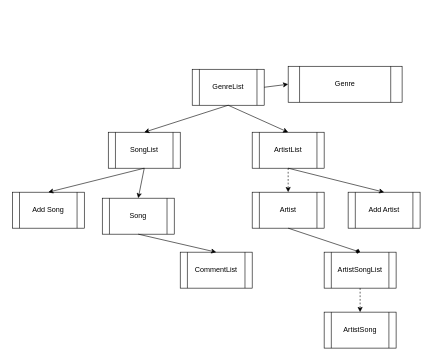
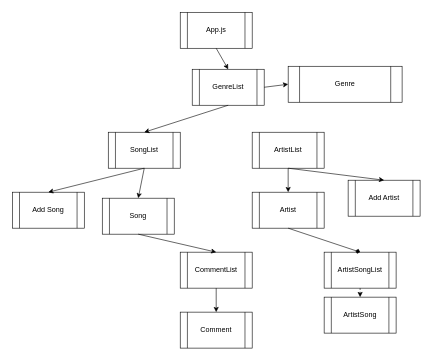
none -> (216, 30)
none -> (221, 57)
(258, 119) -> none
(288, 178) -> (288, 178)
(384, 210) -> (384, 198)
none -> (216, 306)
none -> (216, 330)
(360, 330) -> (360, 315)
